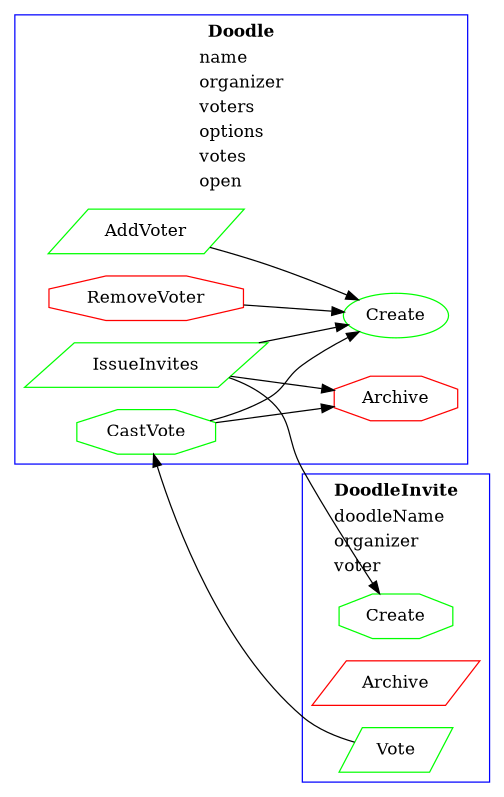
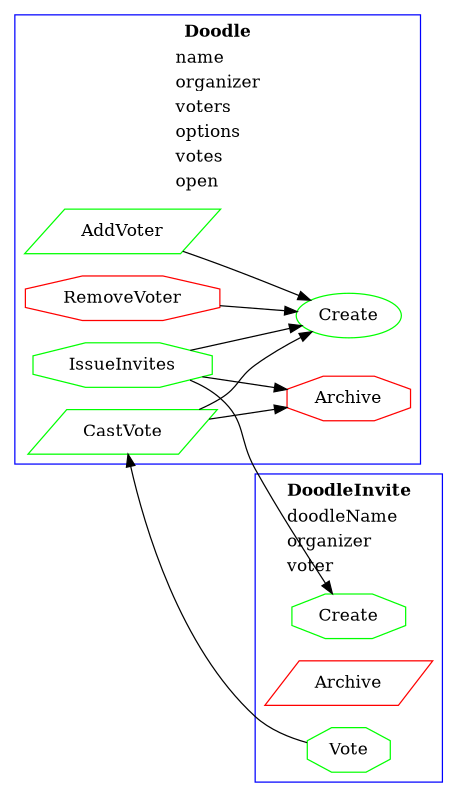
(146, 365) -> (123, 365)
(146, 432) -> (123, 432)
(396, 750) -> (349, 750)
